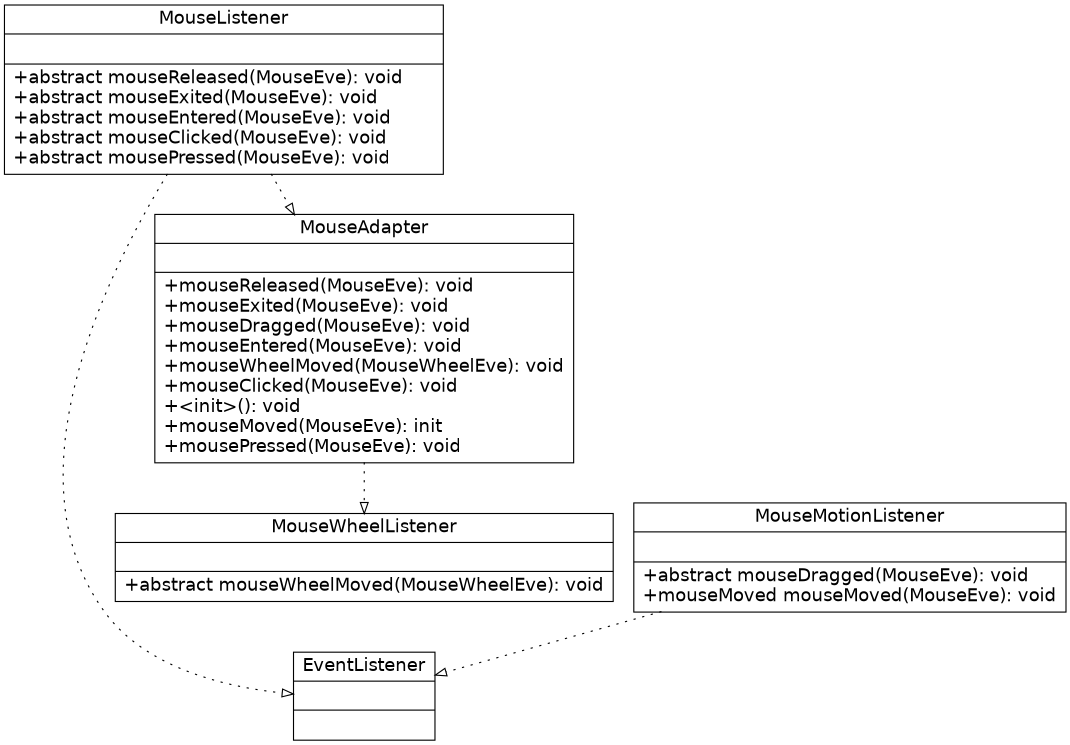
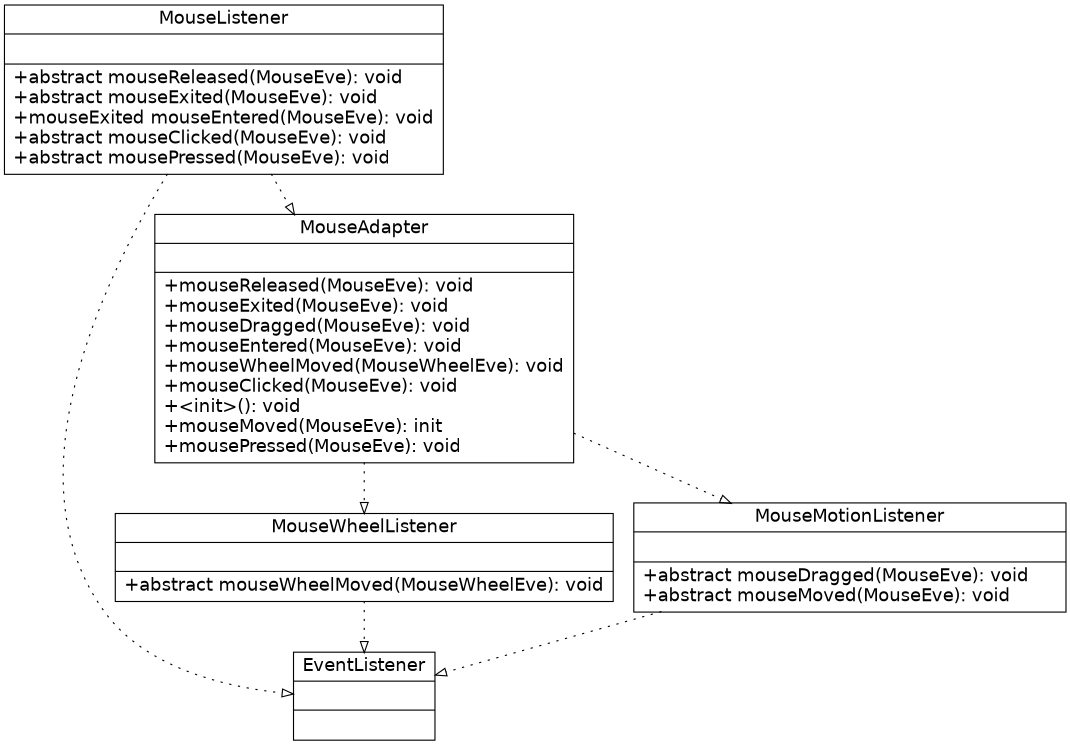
(203, 118) -> (224, 118)
none -> (647, 466)
(850, 596) -> (827, 596)
none -> (364, 621)
